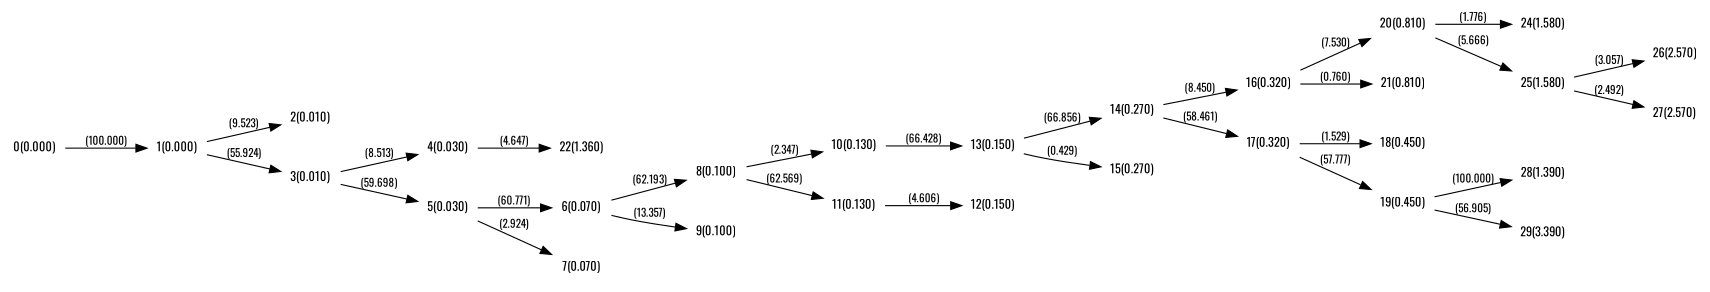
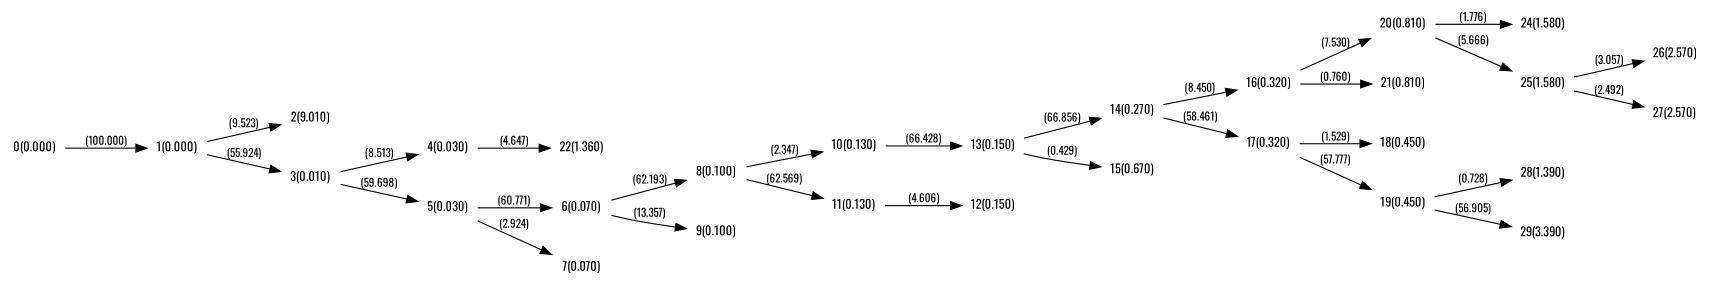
(311, 118) -> (311, 118)
(1132, 170) -> (1132, 170)
(1473, 180) -> (1473, 180)
